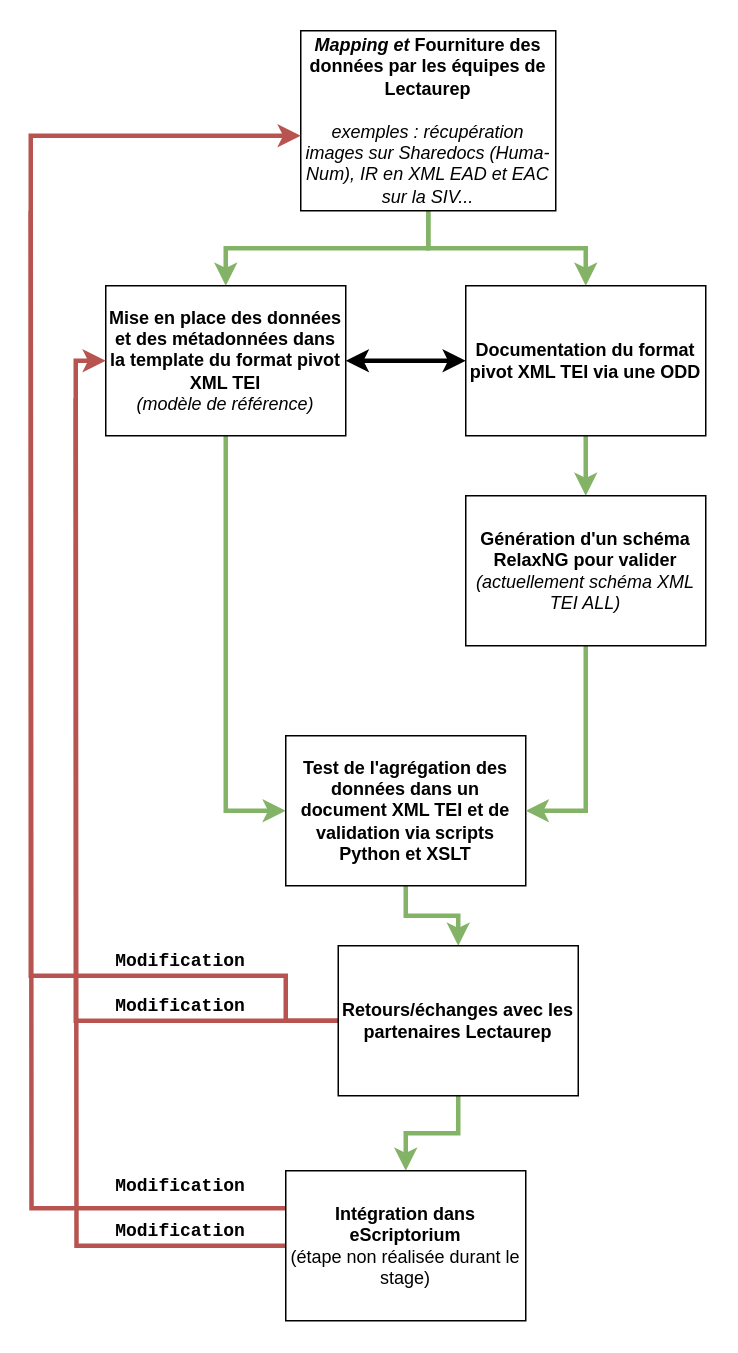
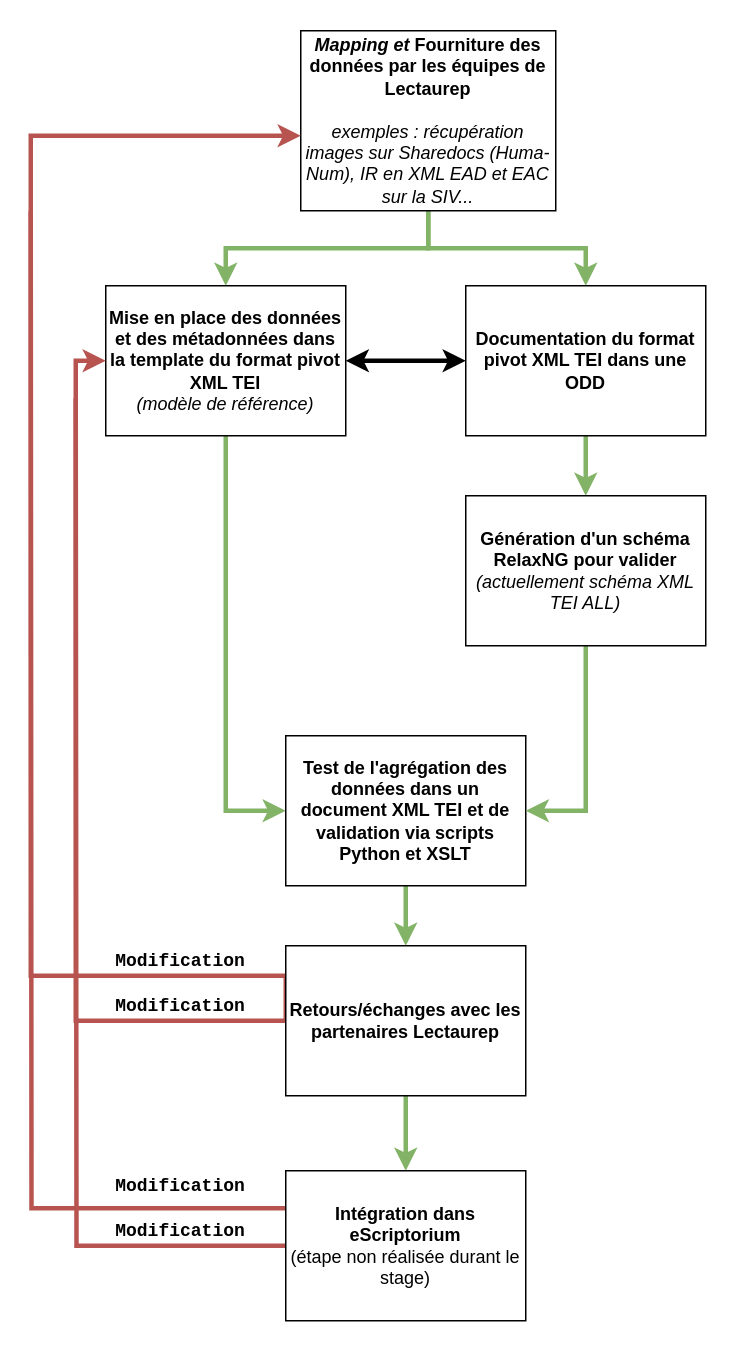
(586, 361) -> (586, 361)
(458, 1021) -> (406, 1021)
